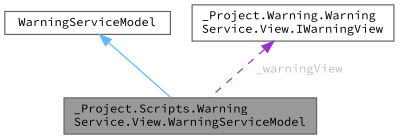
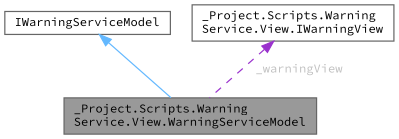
(88, 23) -> (88, 23)
(293, 23) -> (293, 23)
